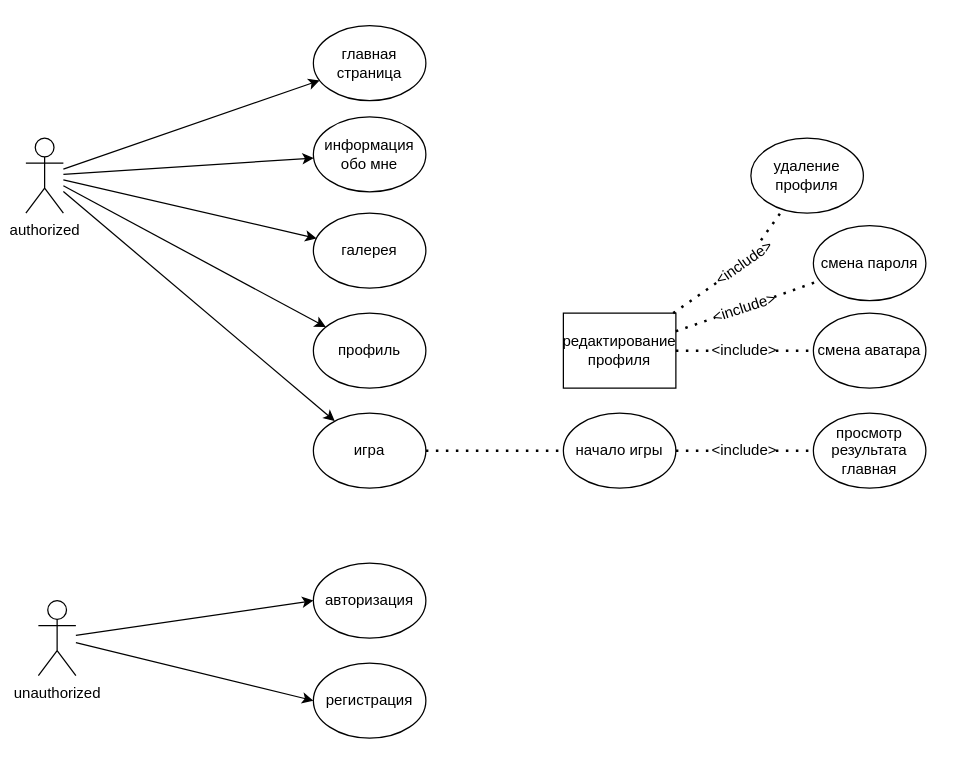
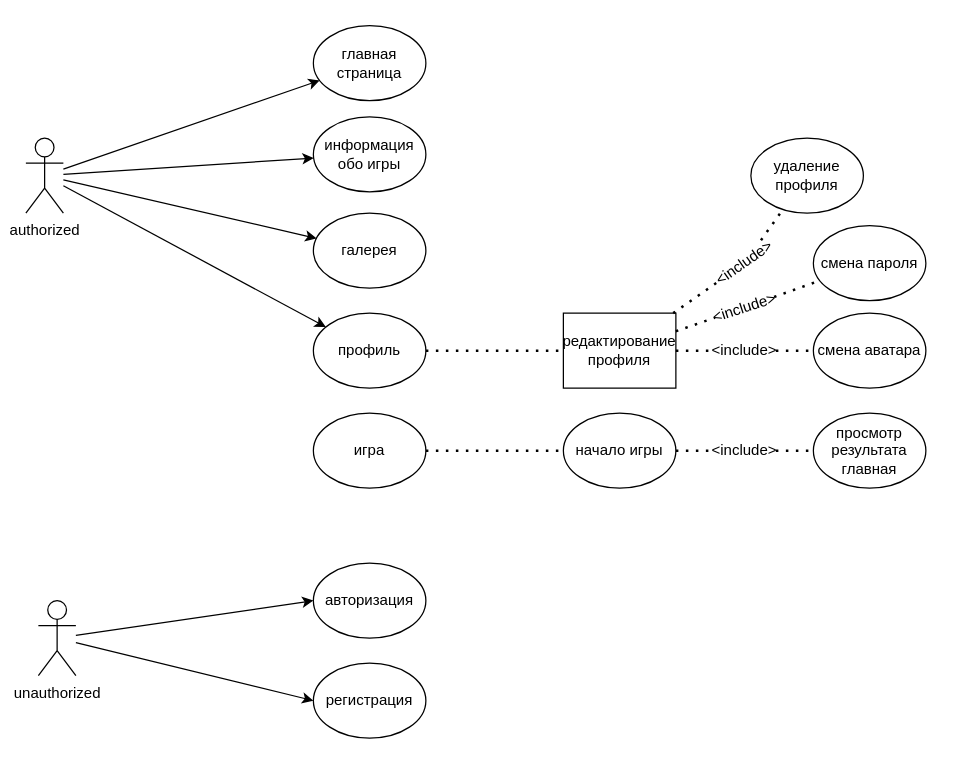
(369, 154) -> (369, 154)
(195, 303) -> none
none -> (494, 351)
